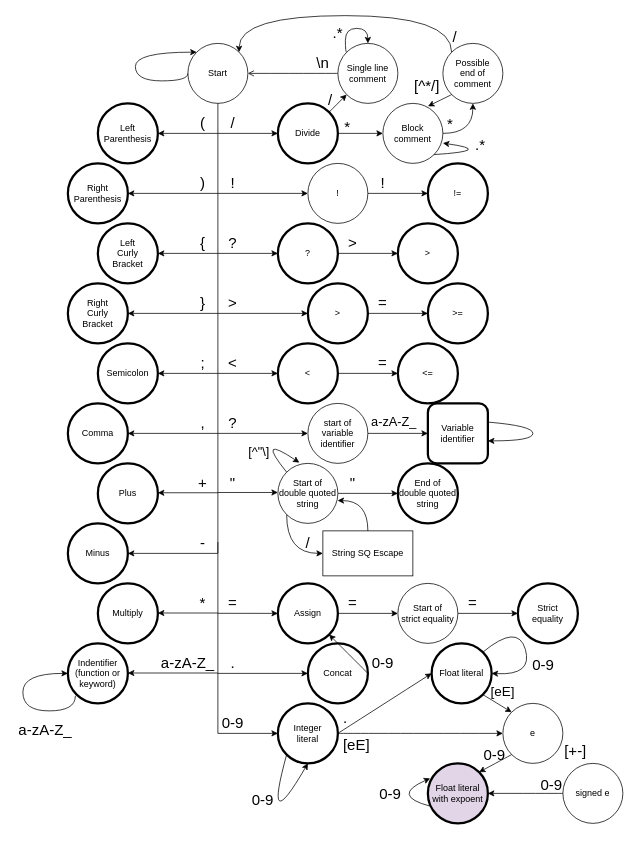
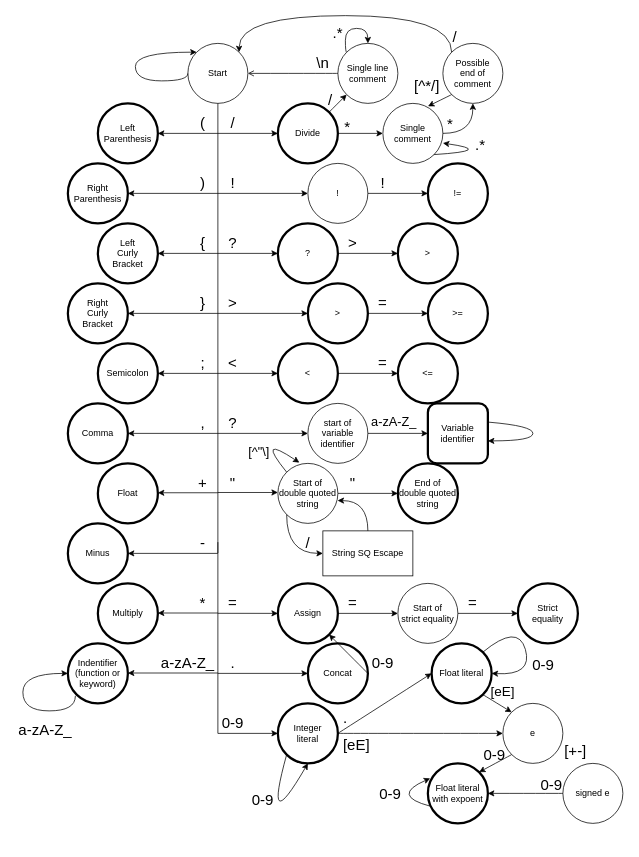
(413, 133) -> (413, 133)
(128, 493) -> (128, 493)
(458, 793) -> (458, 793)
